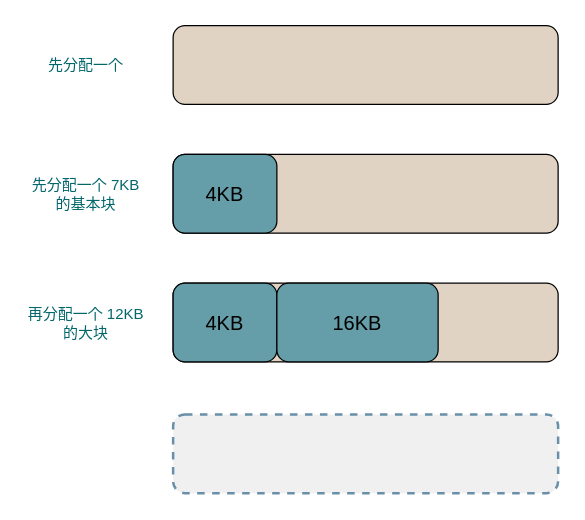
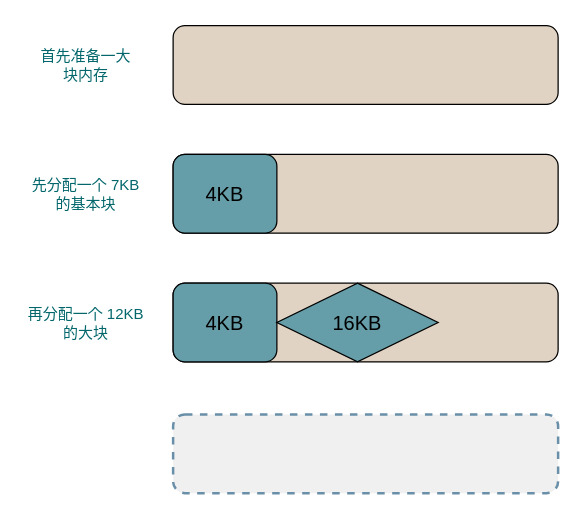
(86, 66) -> (86, 66)
(358, 323) -> (358, 323)
